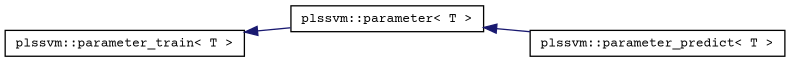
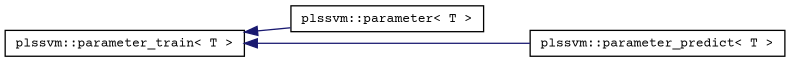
(513, 30) -> (394, 43)
